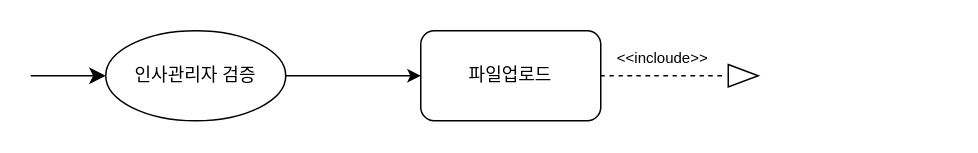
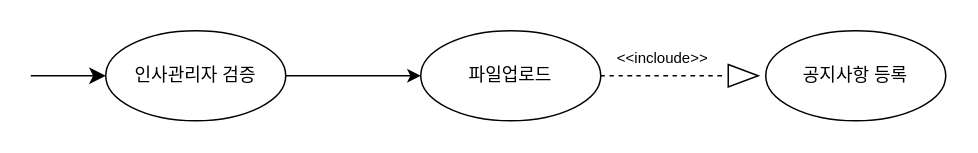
(511, 76) -> (511, 76)
none -> (856, 76)
